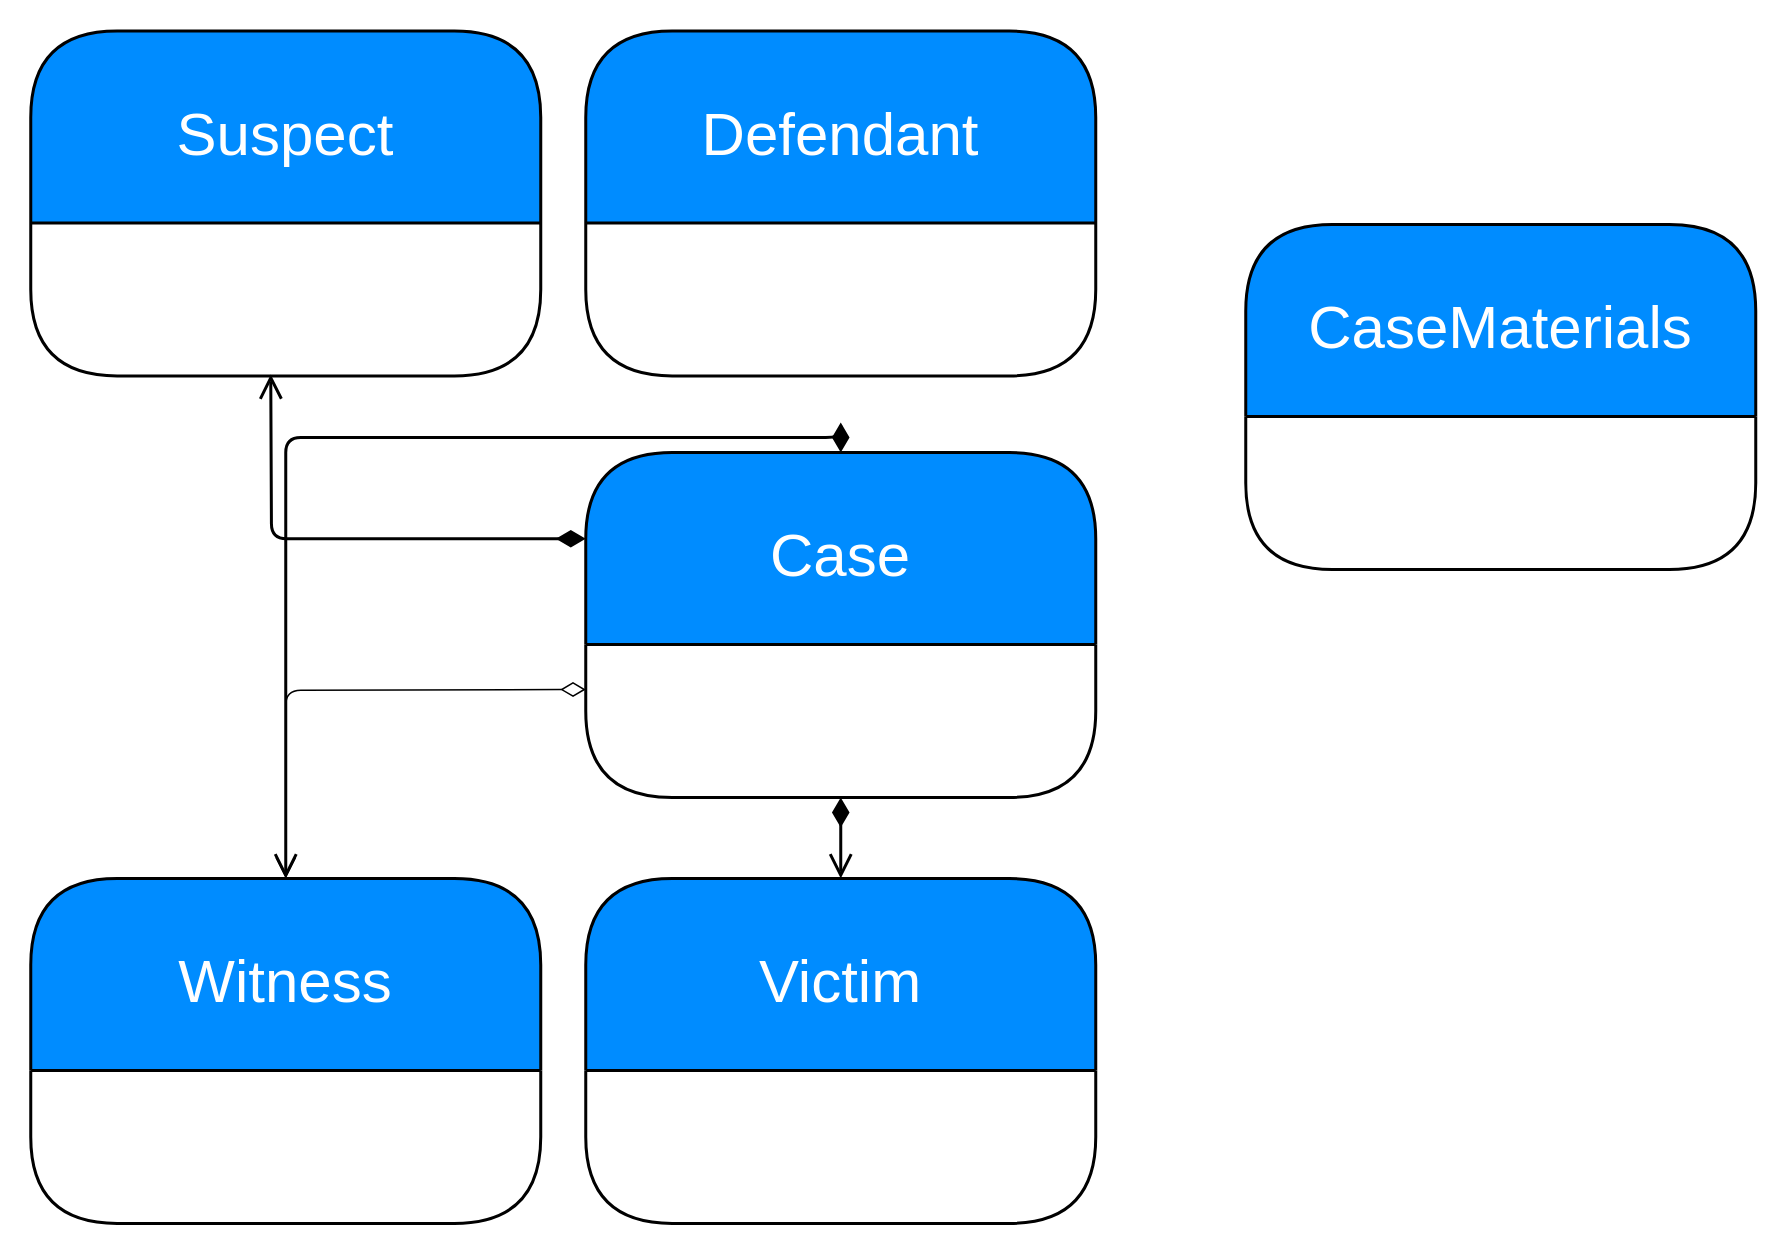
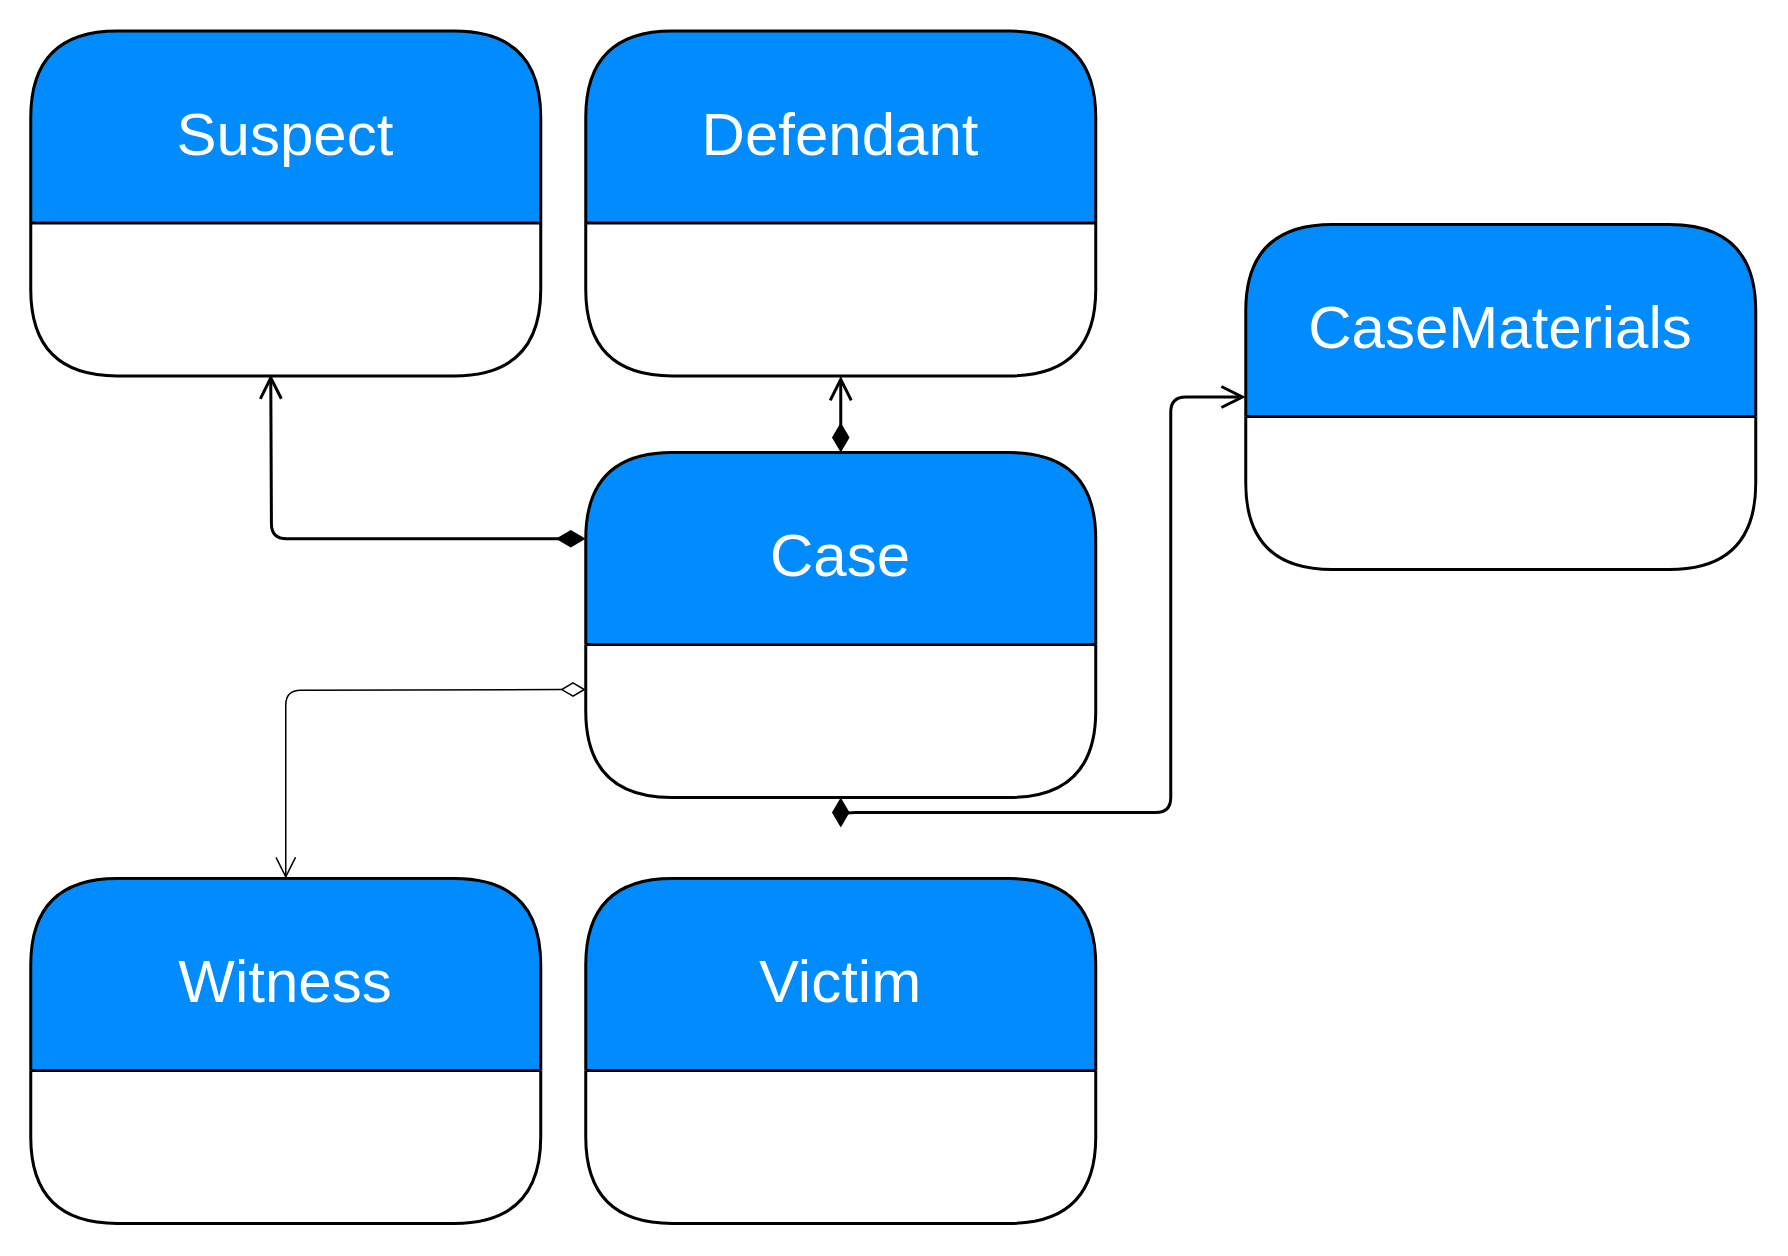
(435, 437) -> (841, 404)
(841, 847) -> (1171, 731)
